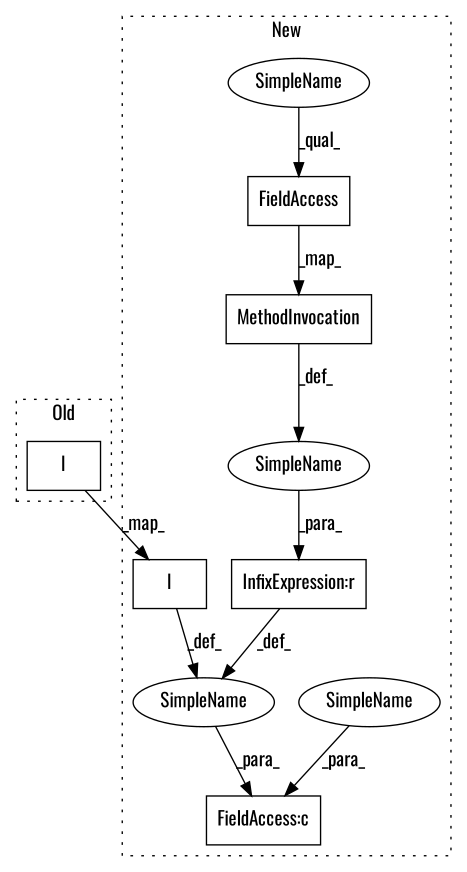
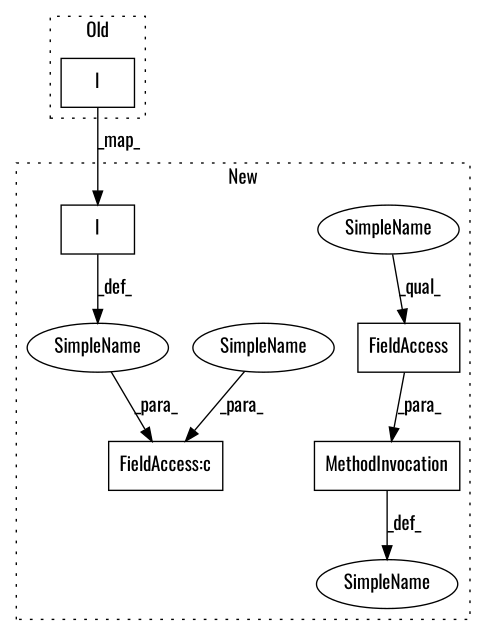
(320, 260) -> (420, 407)
(299, 584) -> none
